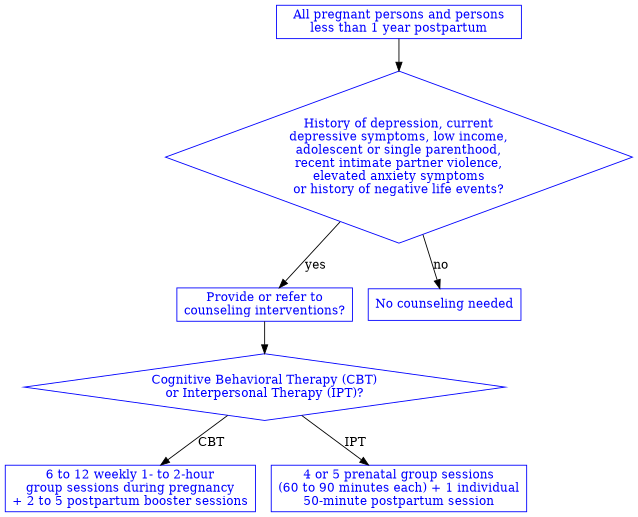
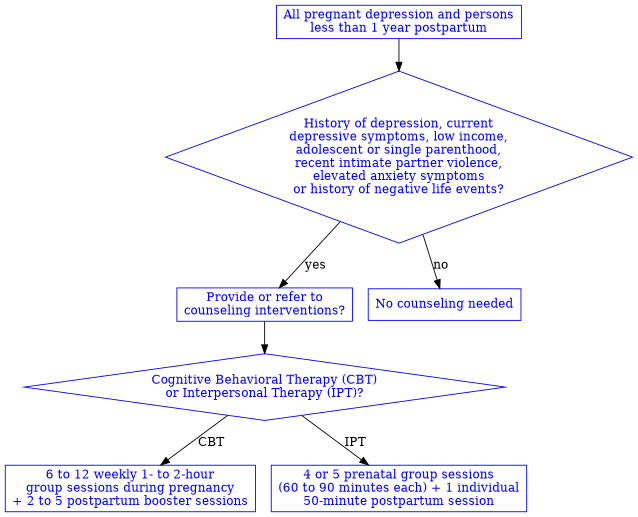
(399, 22) -> (399, 22)
